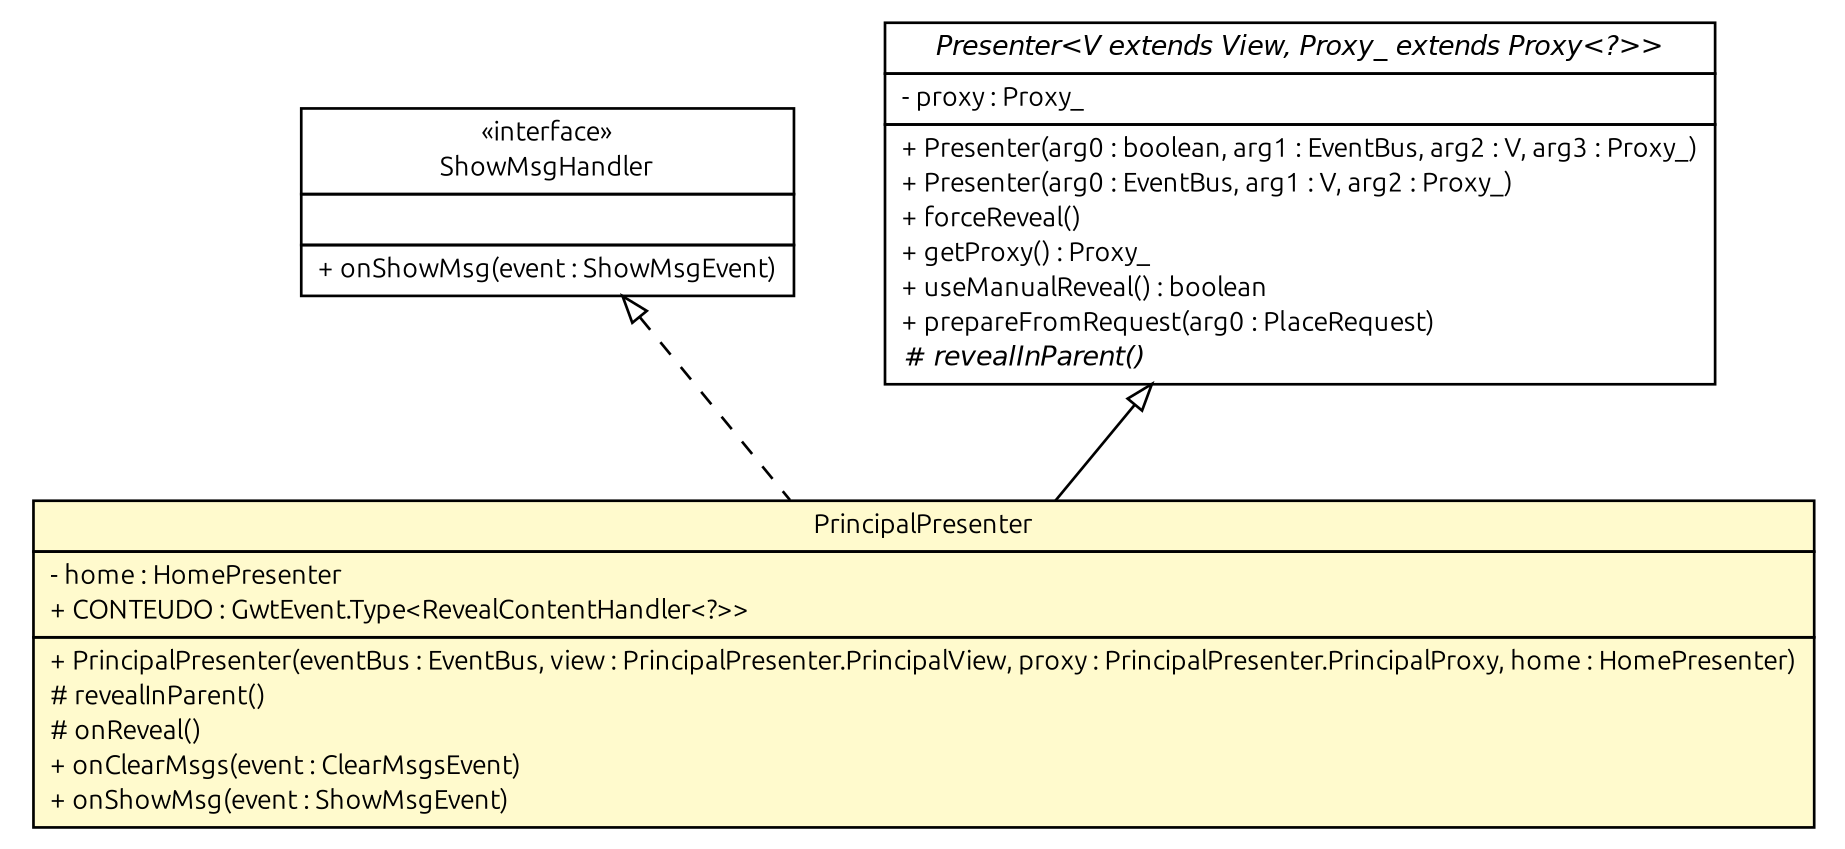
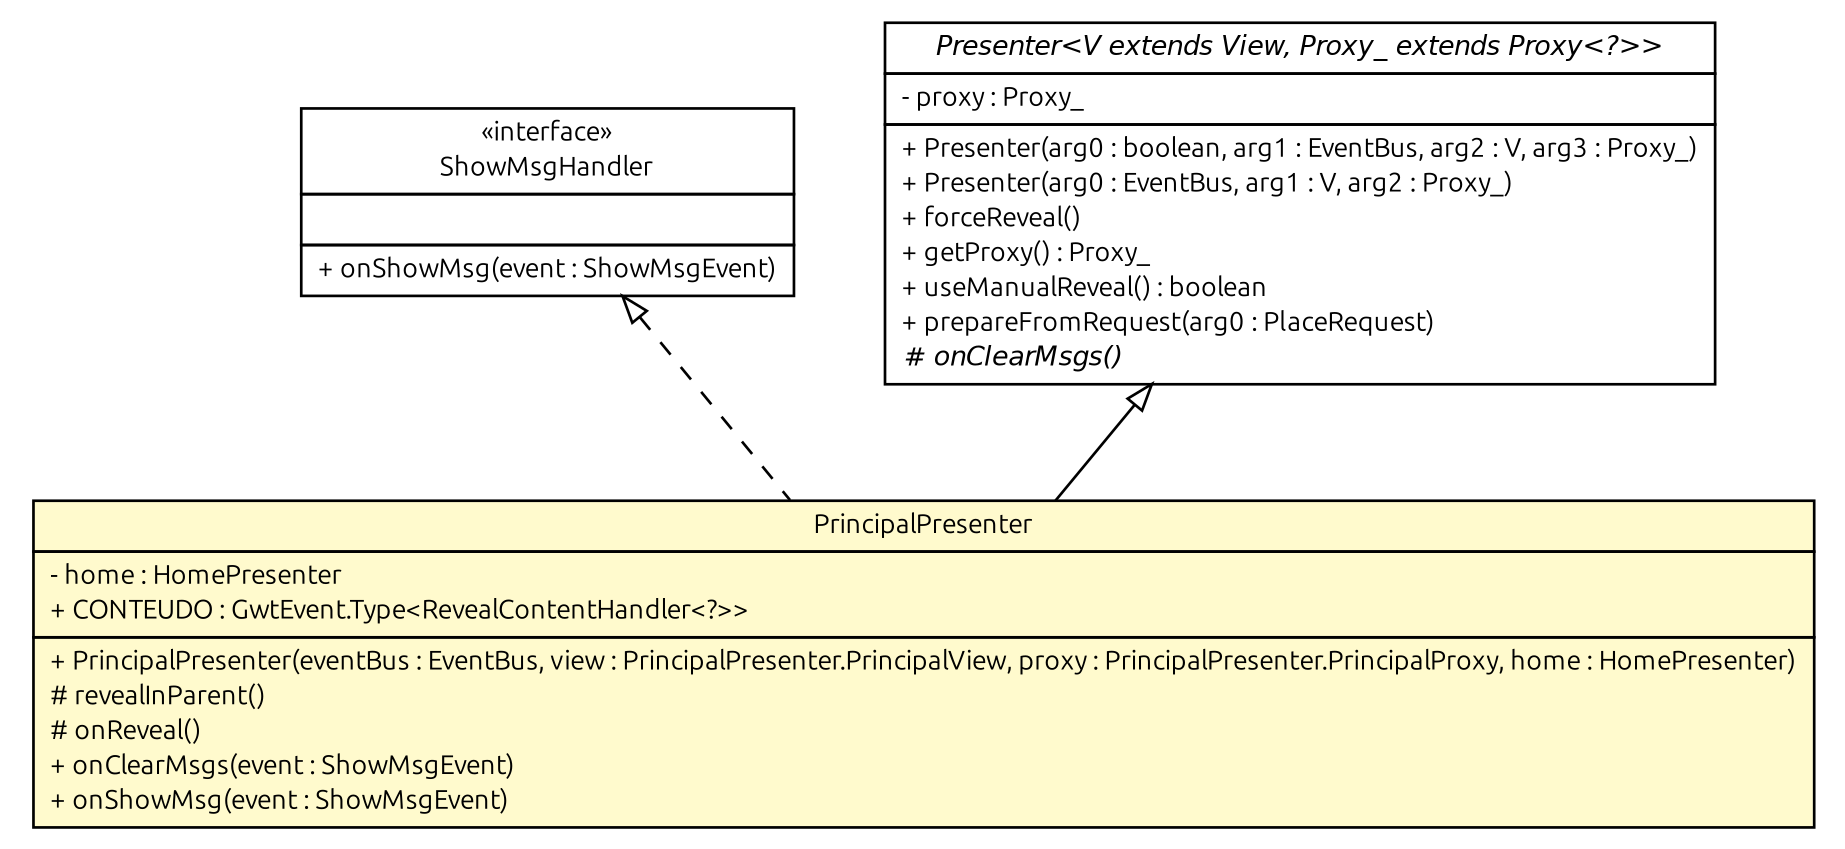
(1026, 357) -> (1014, 357)
(287, 766) -> (283, 766)
